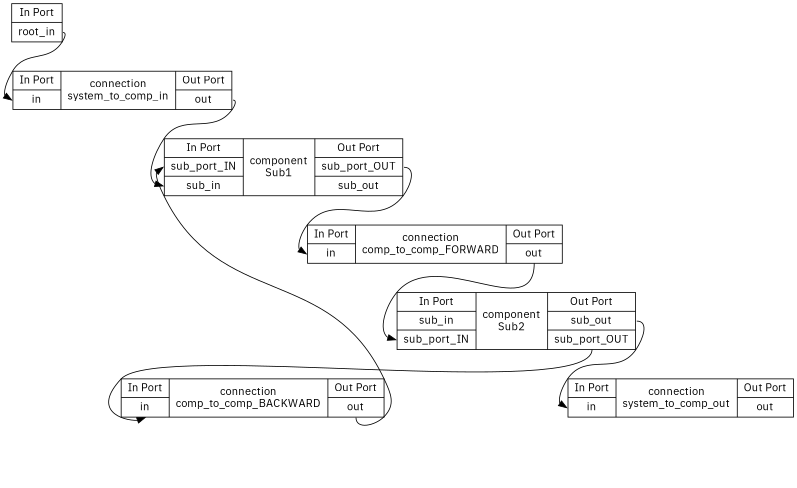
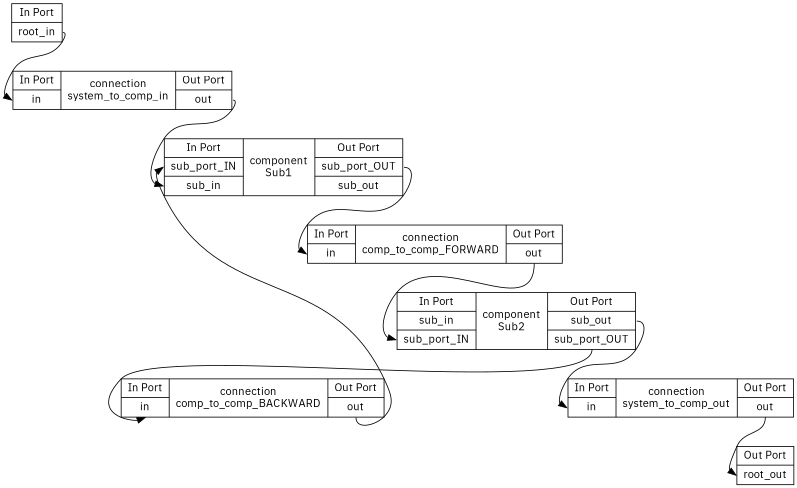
none -> (765, 466)
